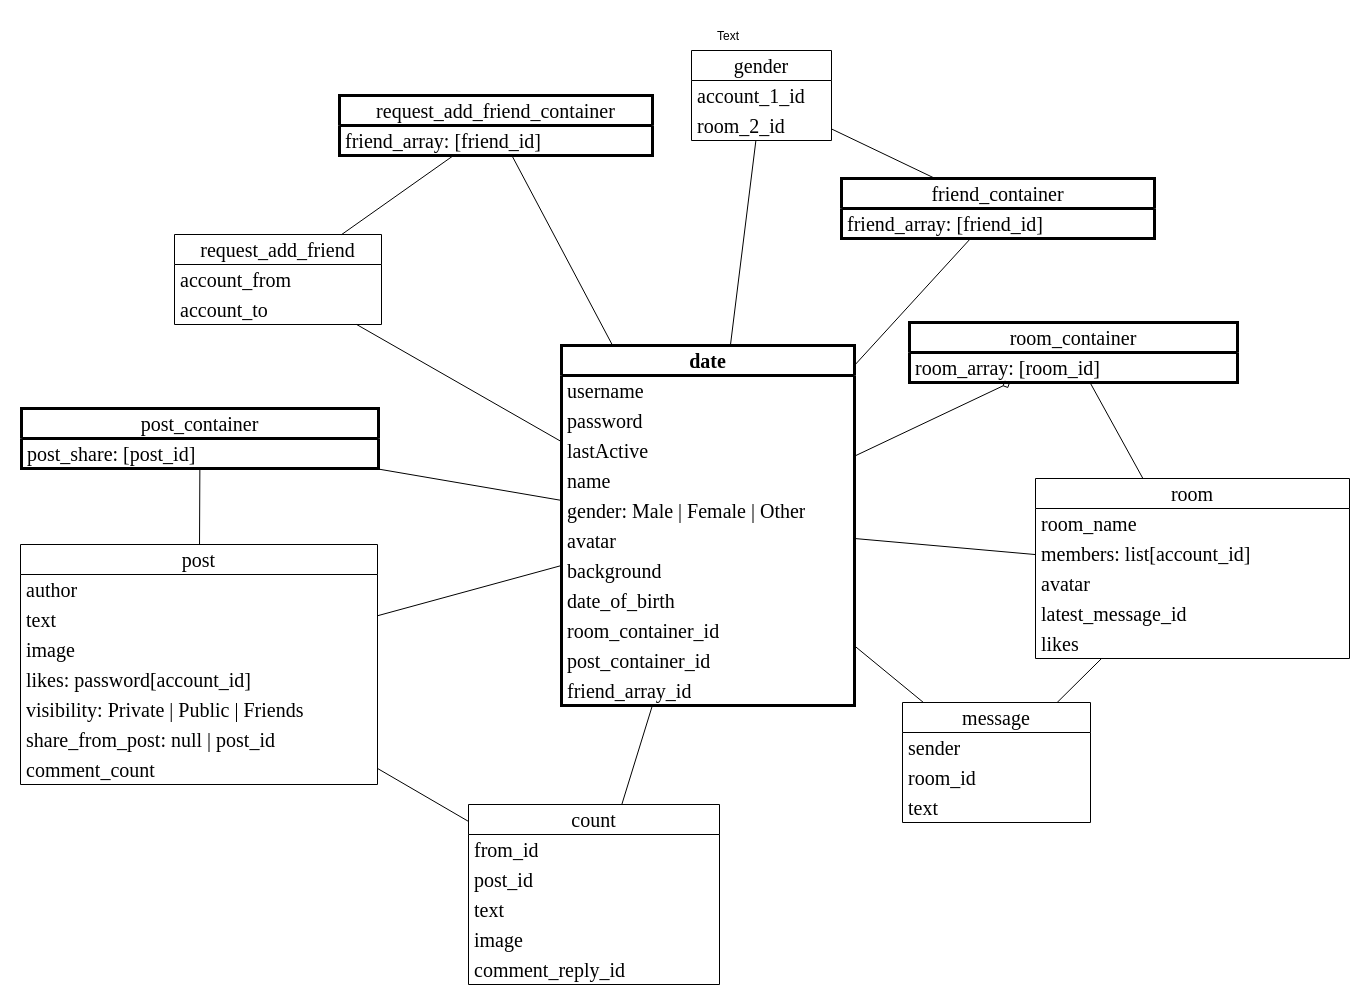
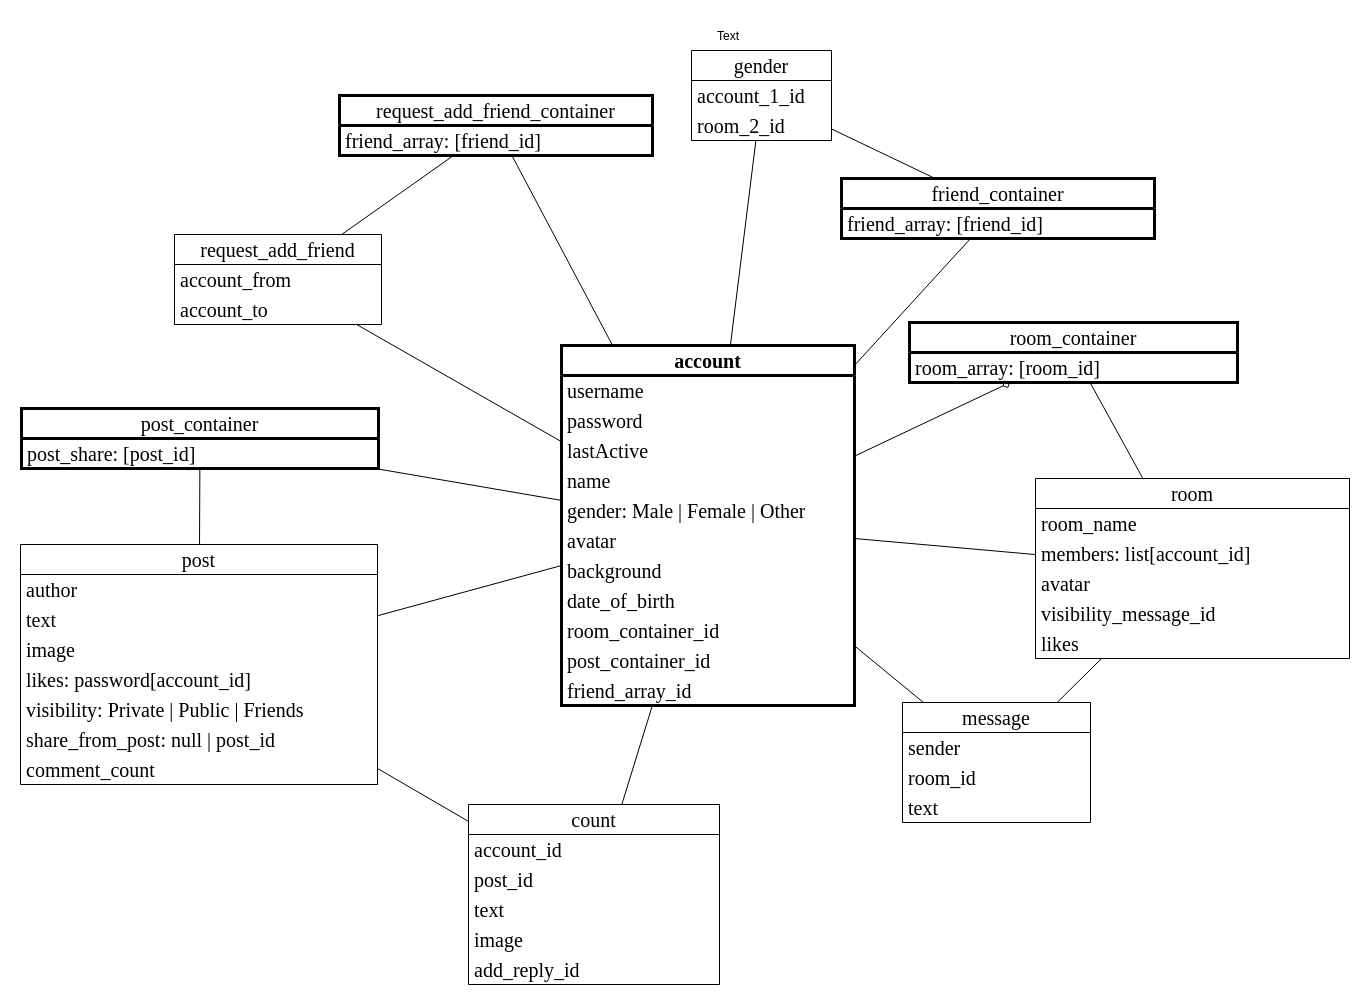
(708, 361) -> (708, 361)
(1132, 614) -> (1144, 614)
(511, 850) -> (528, 850)
(559, 970) -> (537, 970)
